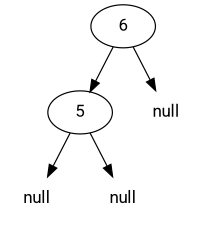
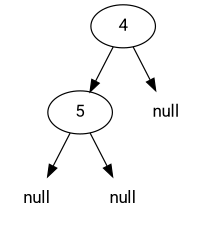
(123, 26) -> (123, 26)
